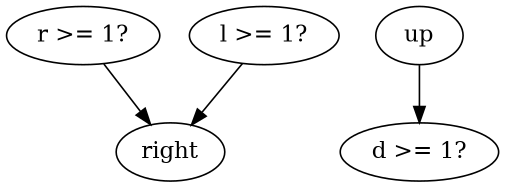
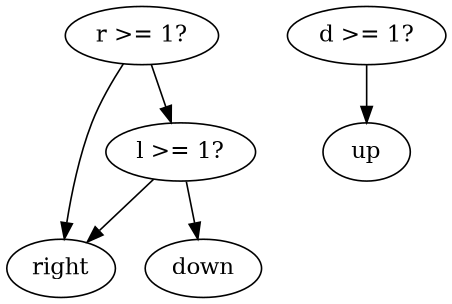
none -> (159, 86)
(419, 86) -> (367, 86)
none -> (203, 268)
